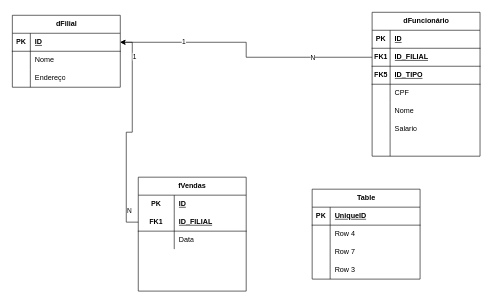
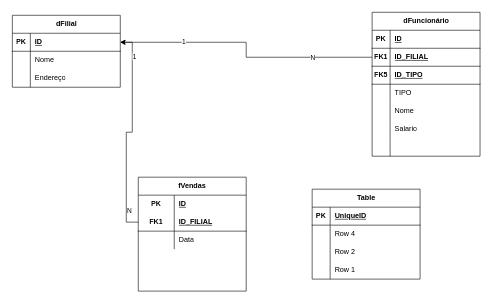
(401, 93) -> (403, 93)
(344, 252) -> (344, 252)
(344, 270) -> (344, 270)
